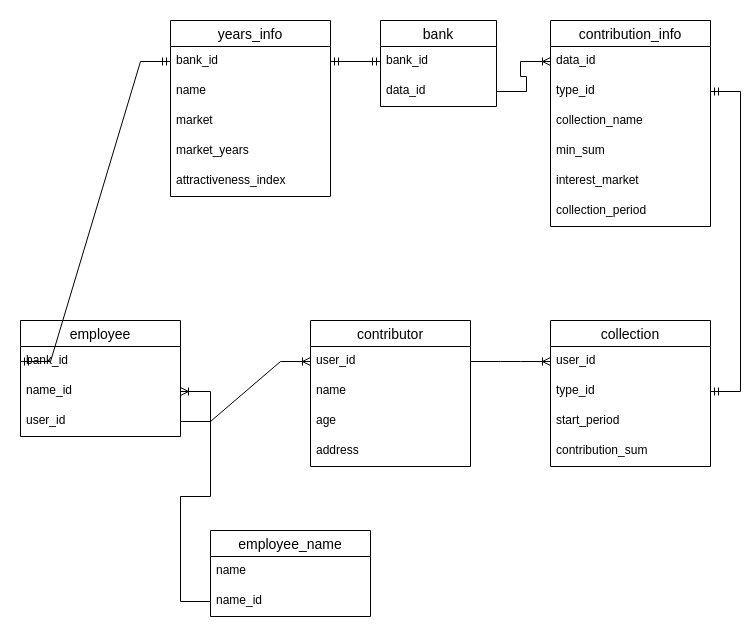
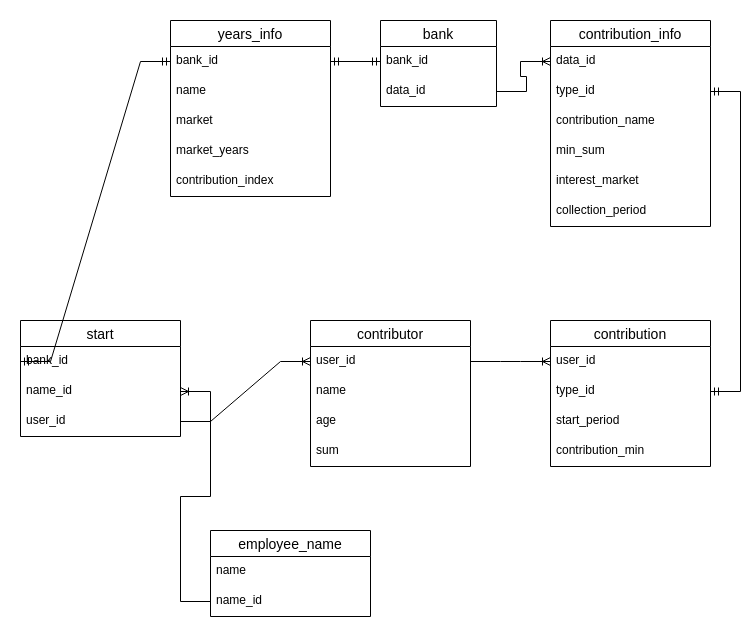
(602, 120) -> (610, 120)
(240, 180) -> (232, 180)
(100, 334) -> (100, 334)
(630, 334) -> (630, 334)
(340, 450) -> (326, 450)
(607, 450) -> (605, 450)
